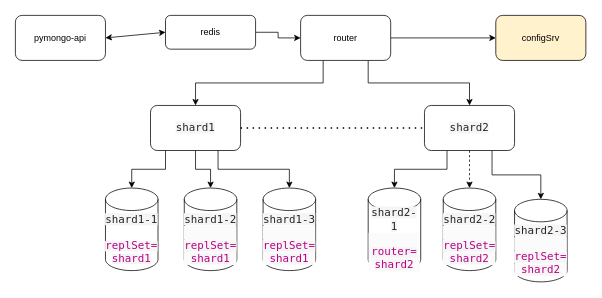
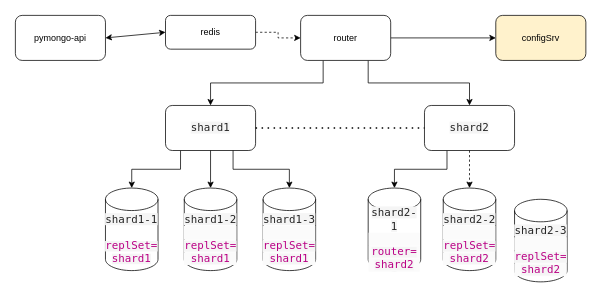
(278, 32) -> (278, 32)
(195, 128) -> (210, 128)
(540, 183) -> none
